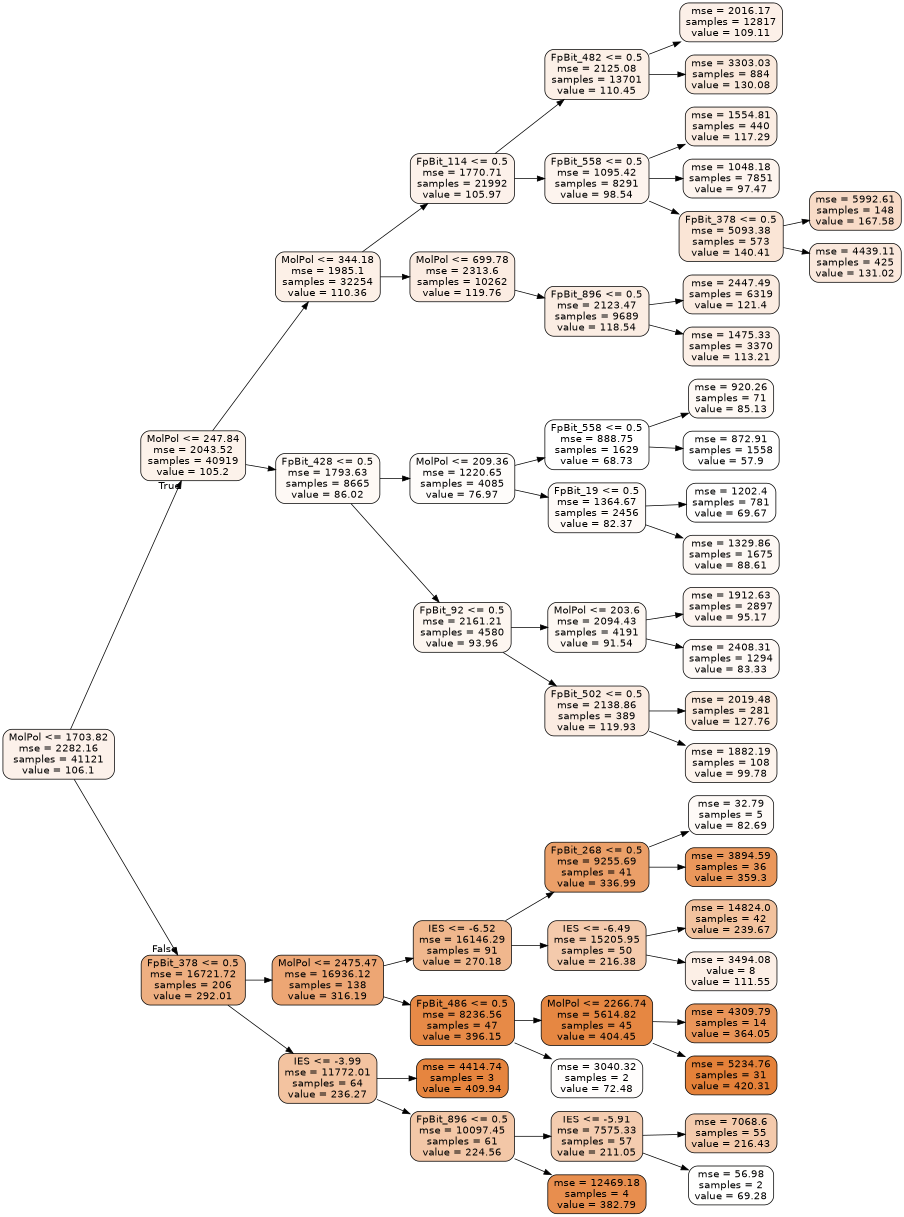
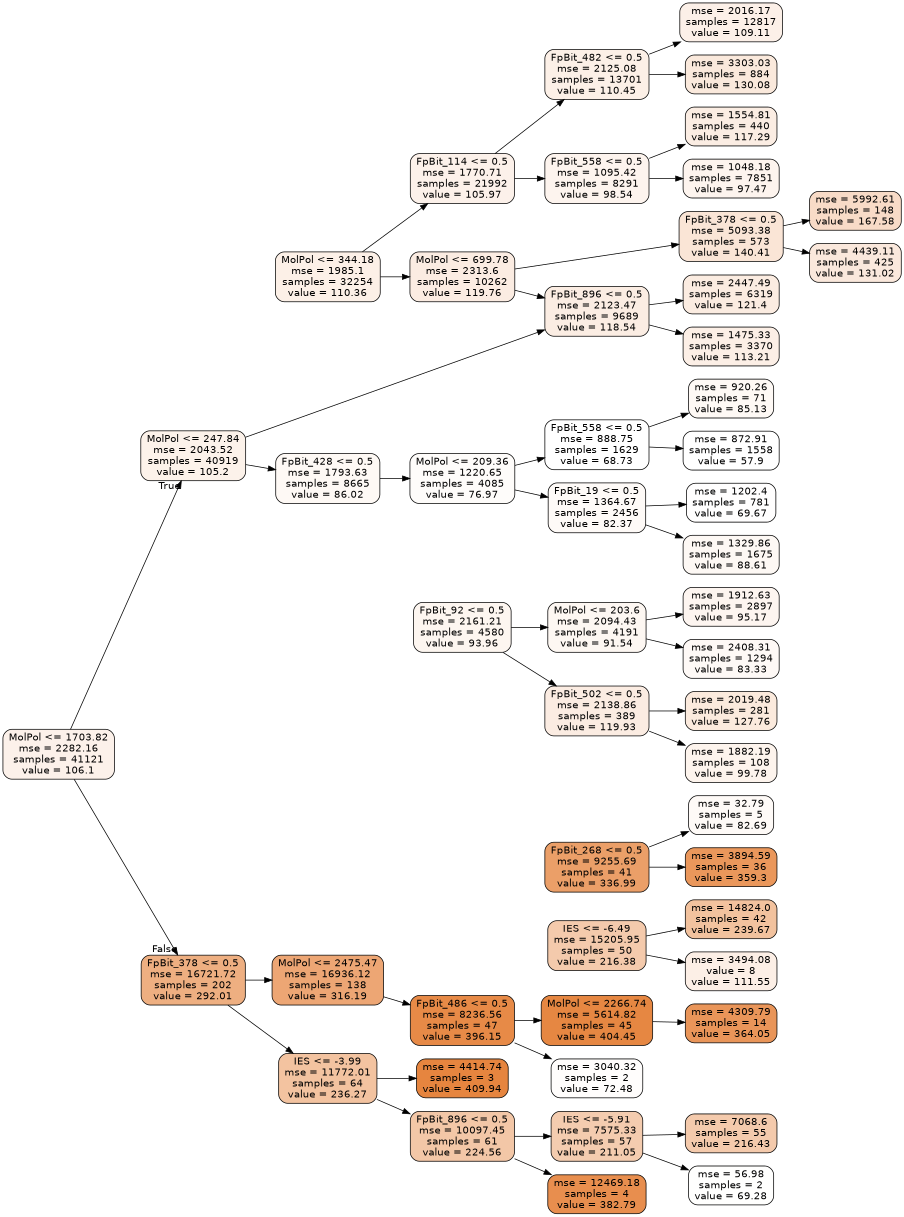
(661, 206) -> (593, 257)
(258, 369) -> (392, 385)
(393, 550) -> none
(462, 946) -> none
(193, 980) -> (193, 980)
(731, 1075) -> none
